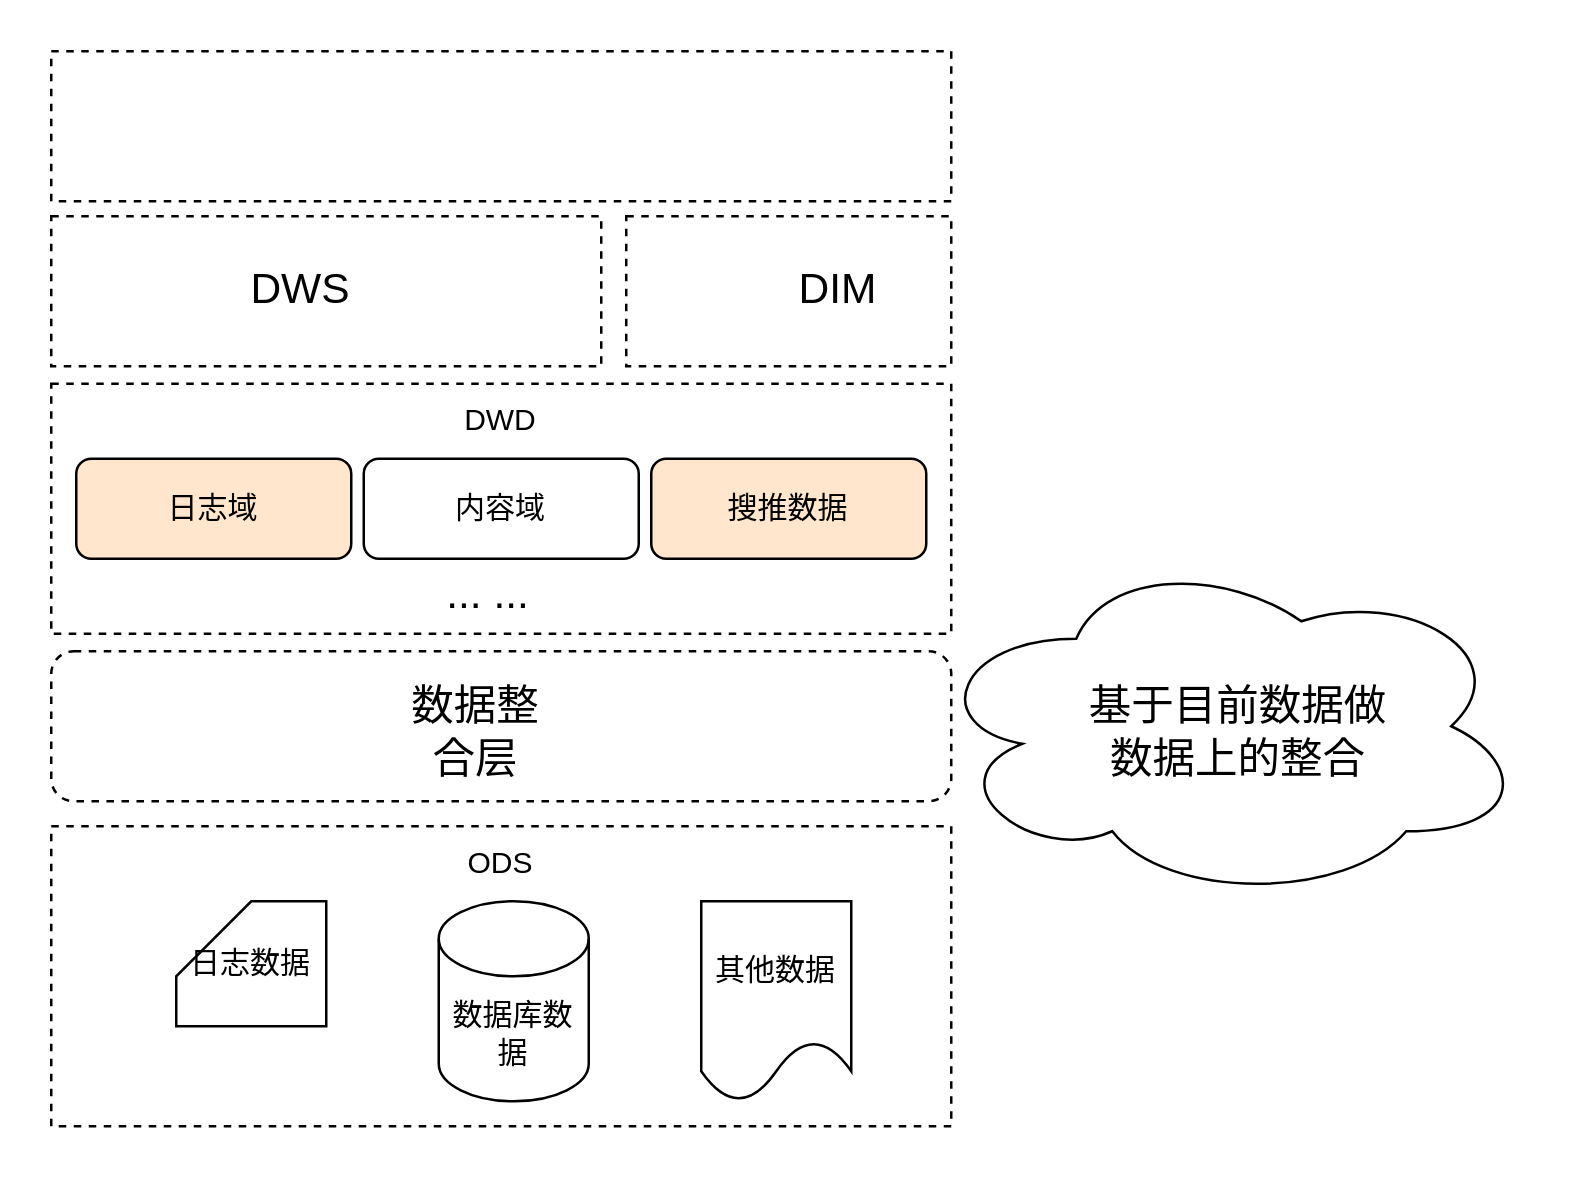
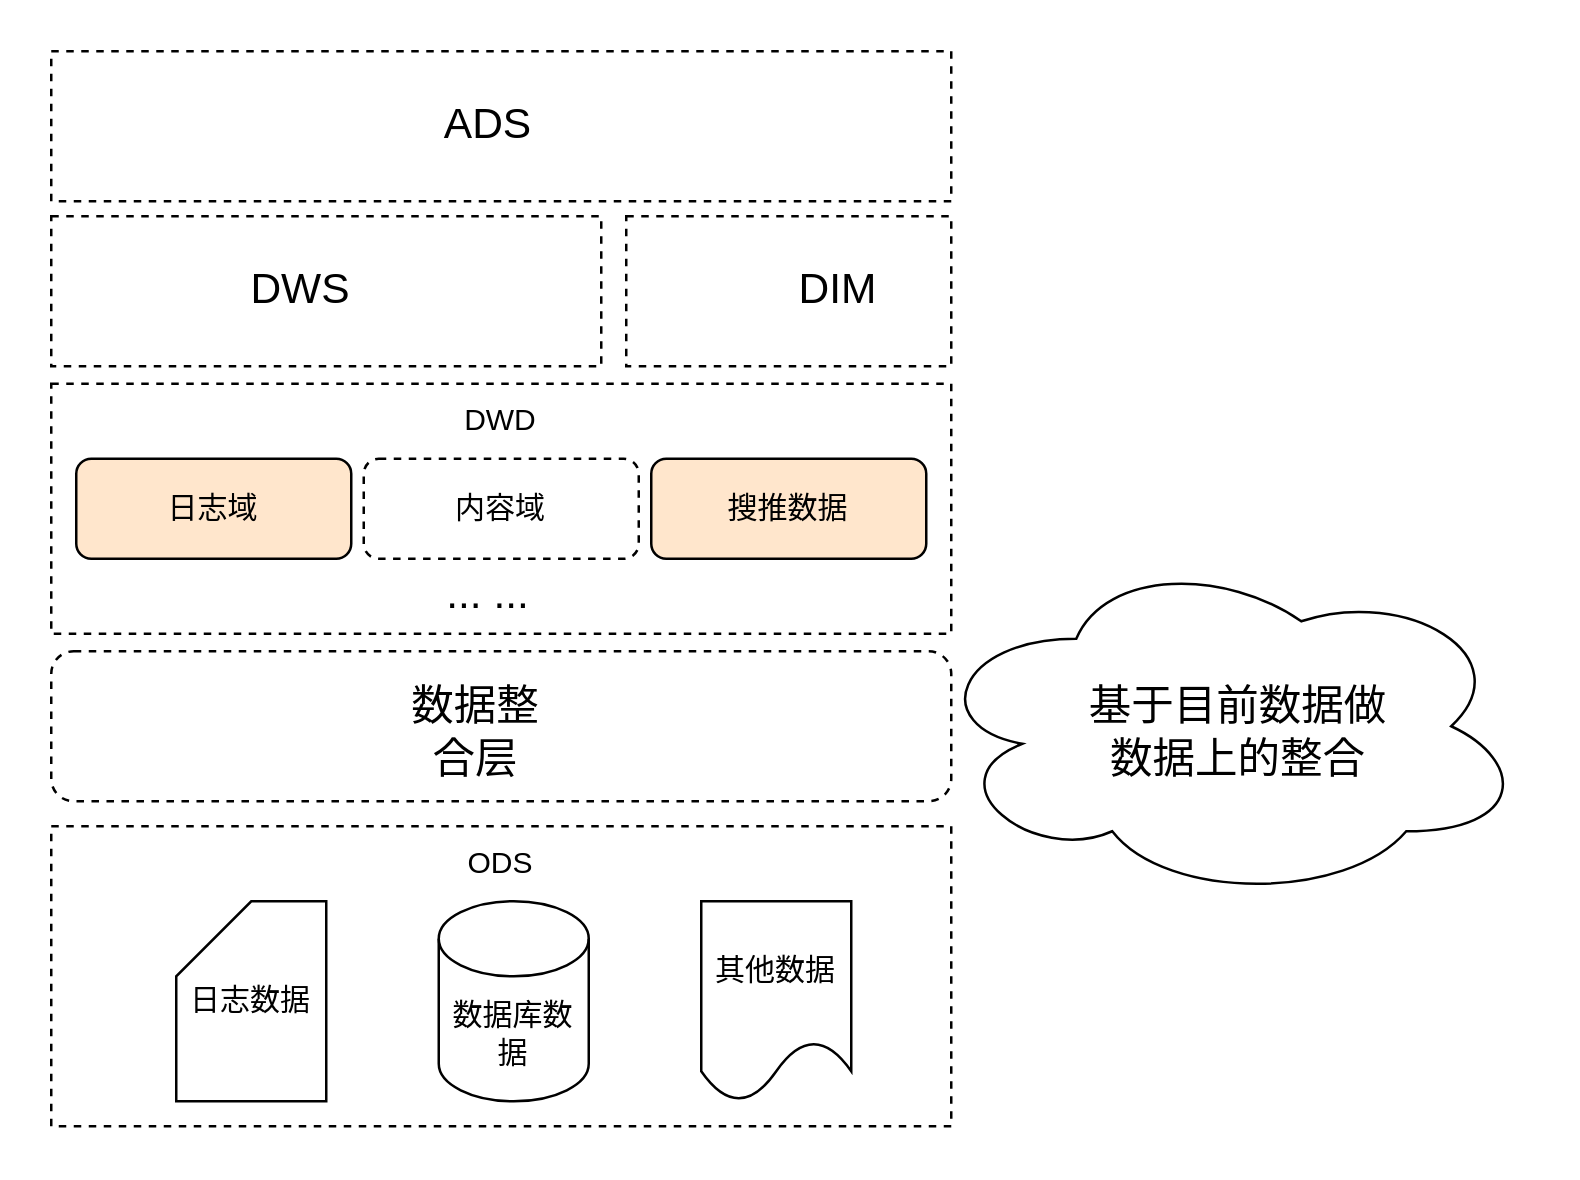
none -> (489, 126)
(501, 509) -> (501, 509)
(251, 964) -> (251, 1001)
